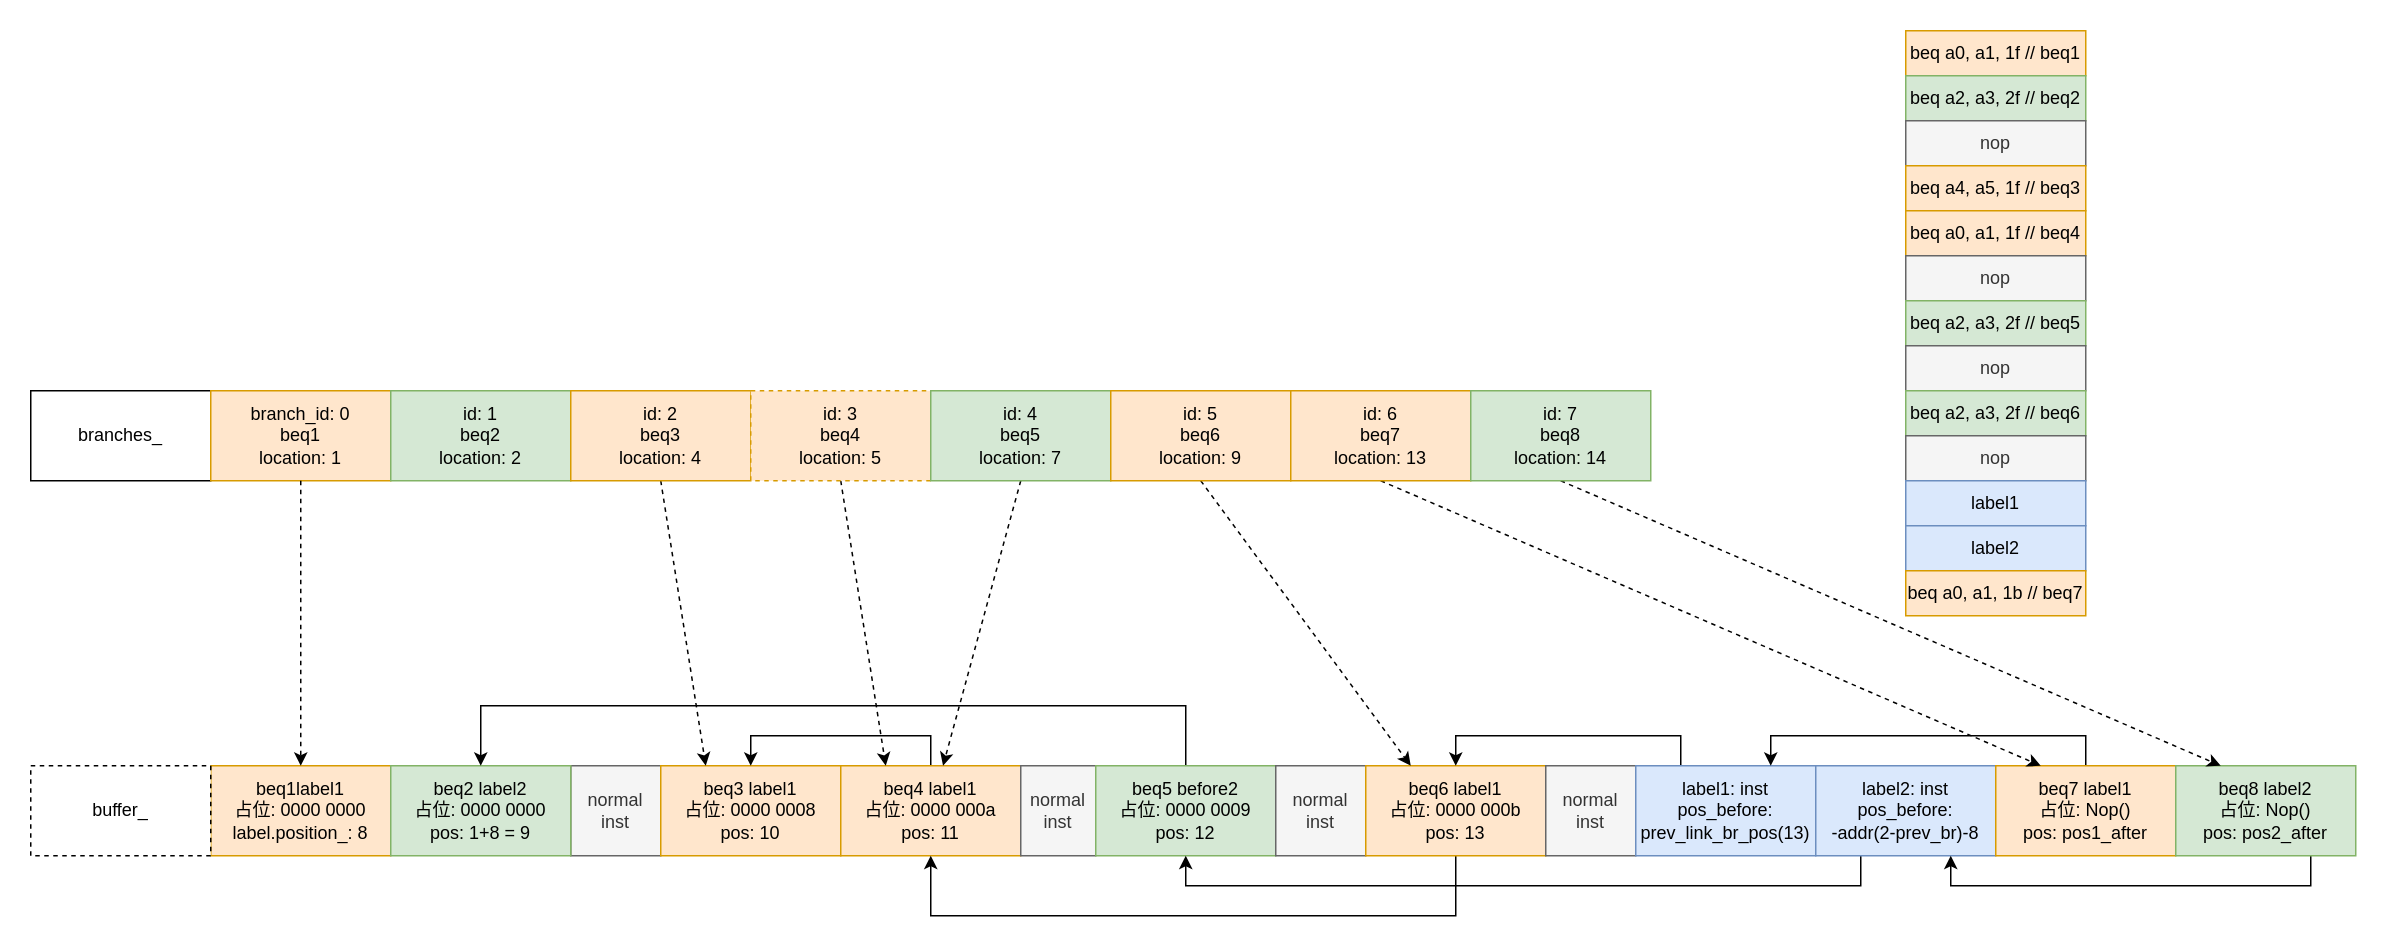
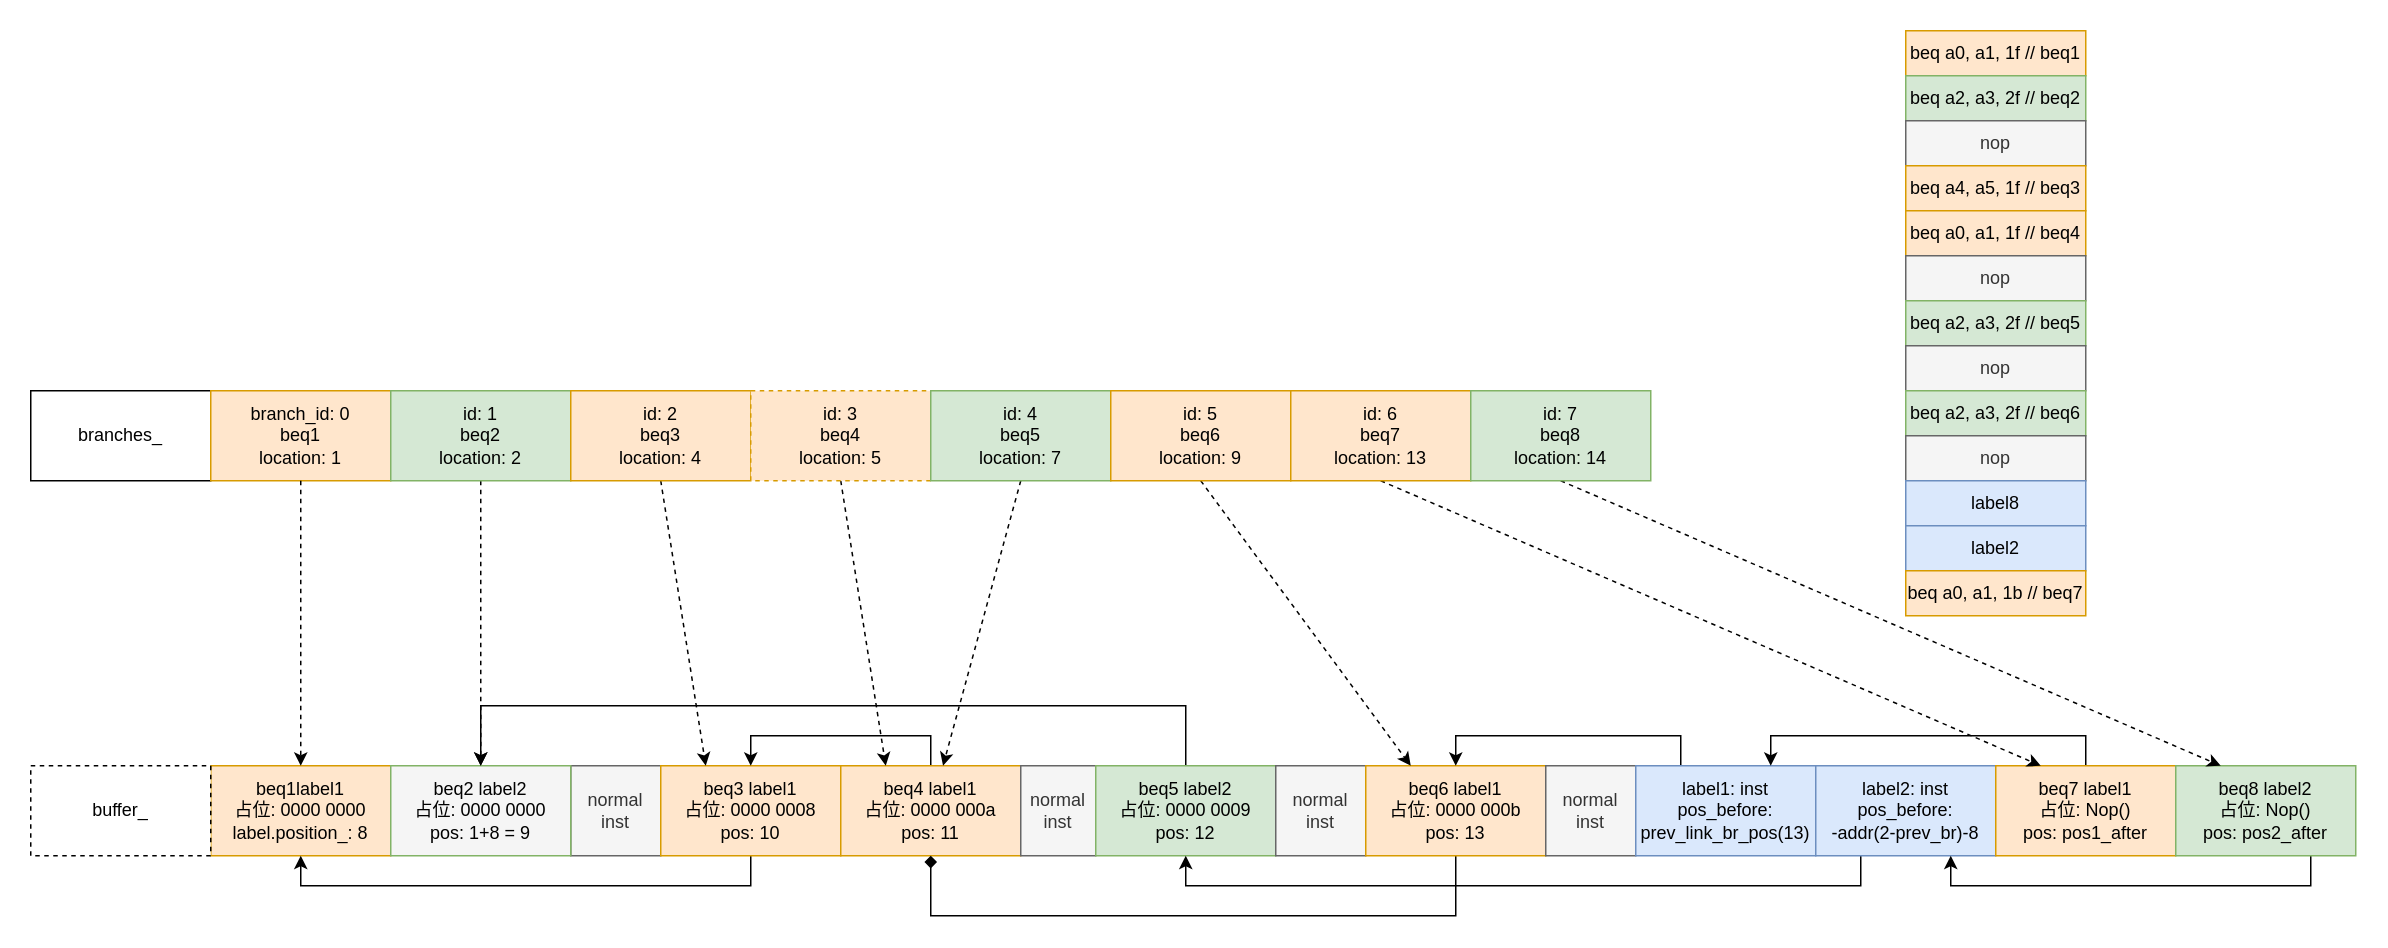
(1996, 503) -> (1996, 503)
none -> (481, 591)
(481, 811) -> (481, 811)
(1186, 811) -> (1186, 811)
(931, 867) -> (931, 868)
none -> (531, 886)
